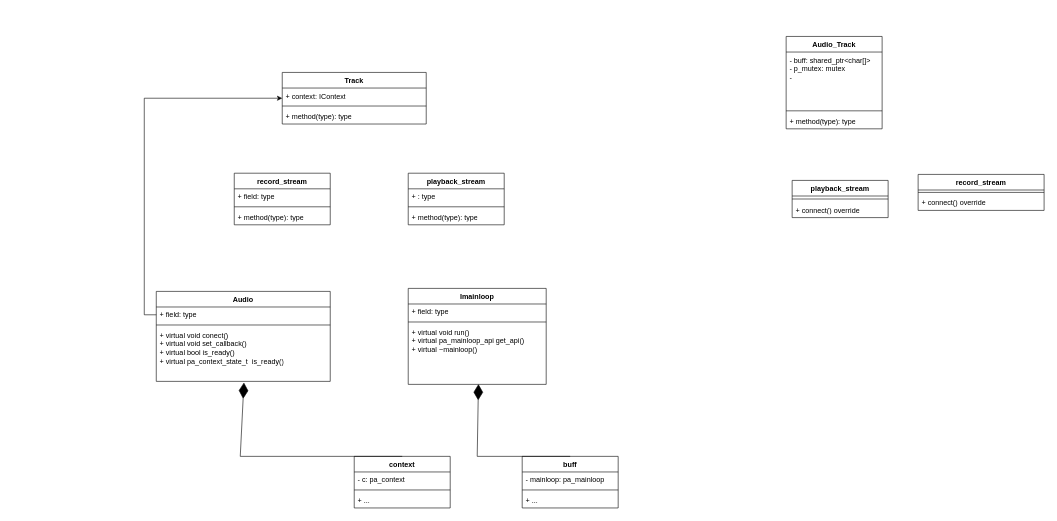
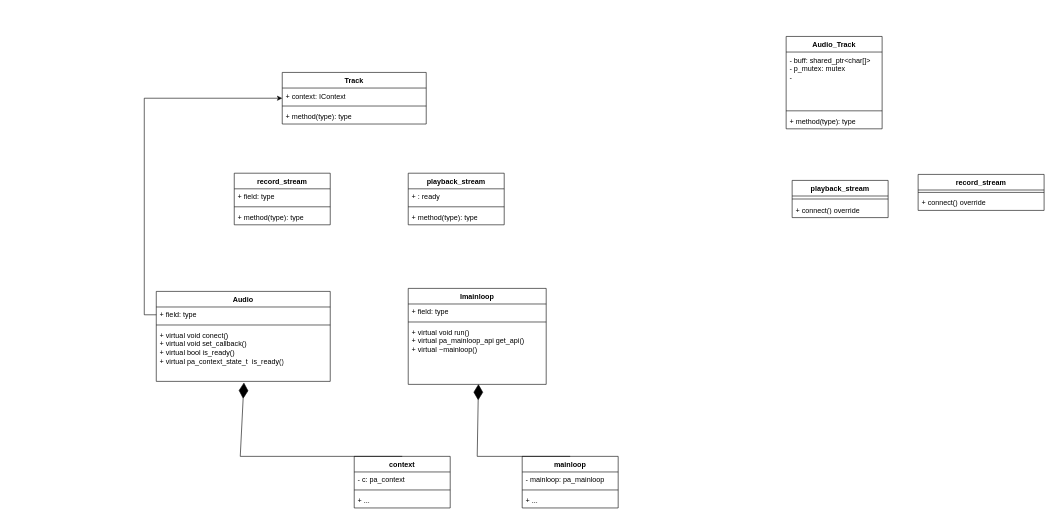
(425, 197) -> (427, 197)
(570, 465) -> (570, 465)
